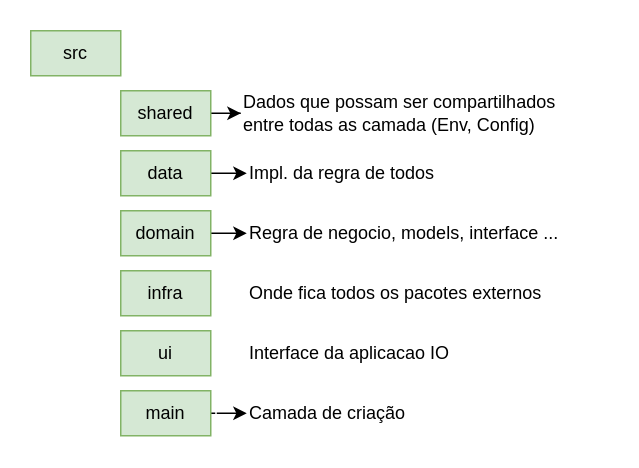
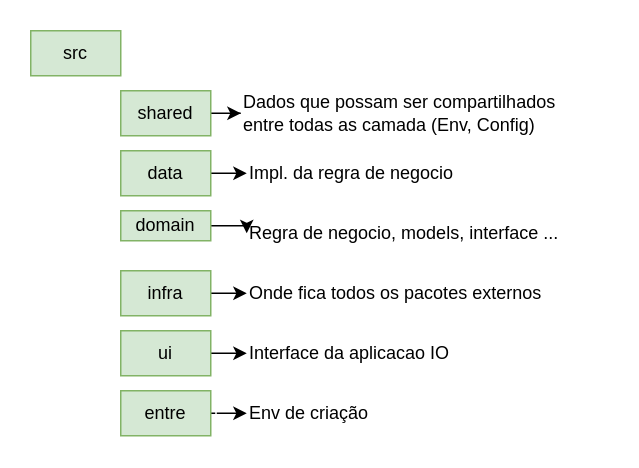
(352, 173) -> (359, 173)
(166, 233) -> (166, 226)
none -> (234, 293)
none -> (234, 353)
(166, 413) -> (166, 413)
(328, 413) -> (313, 413)
